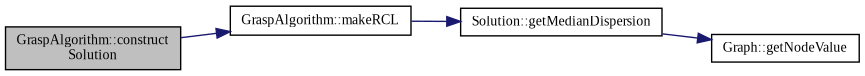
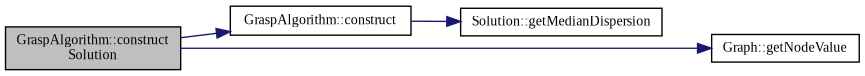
(321, 21) -> (321, 21)
(680, 36) -> (439, 48)
